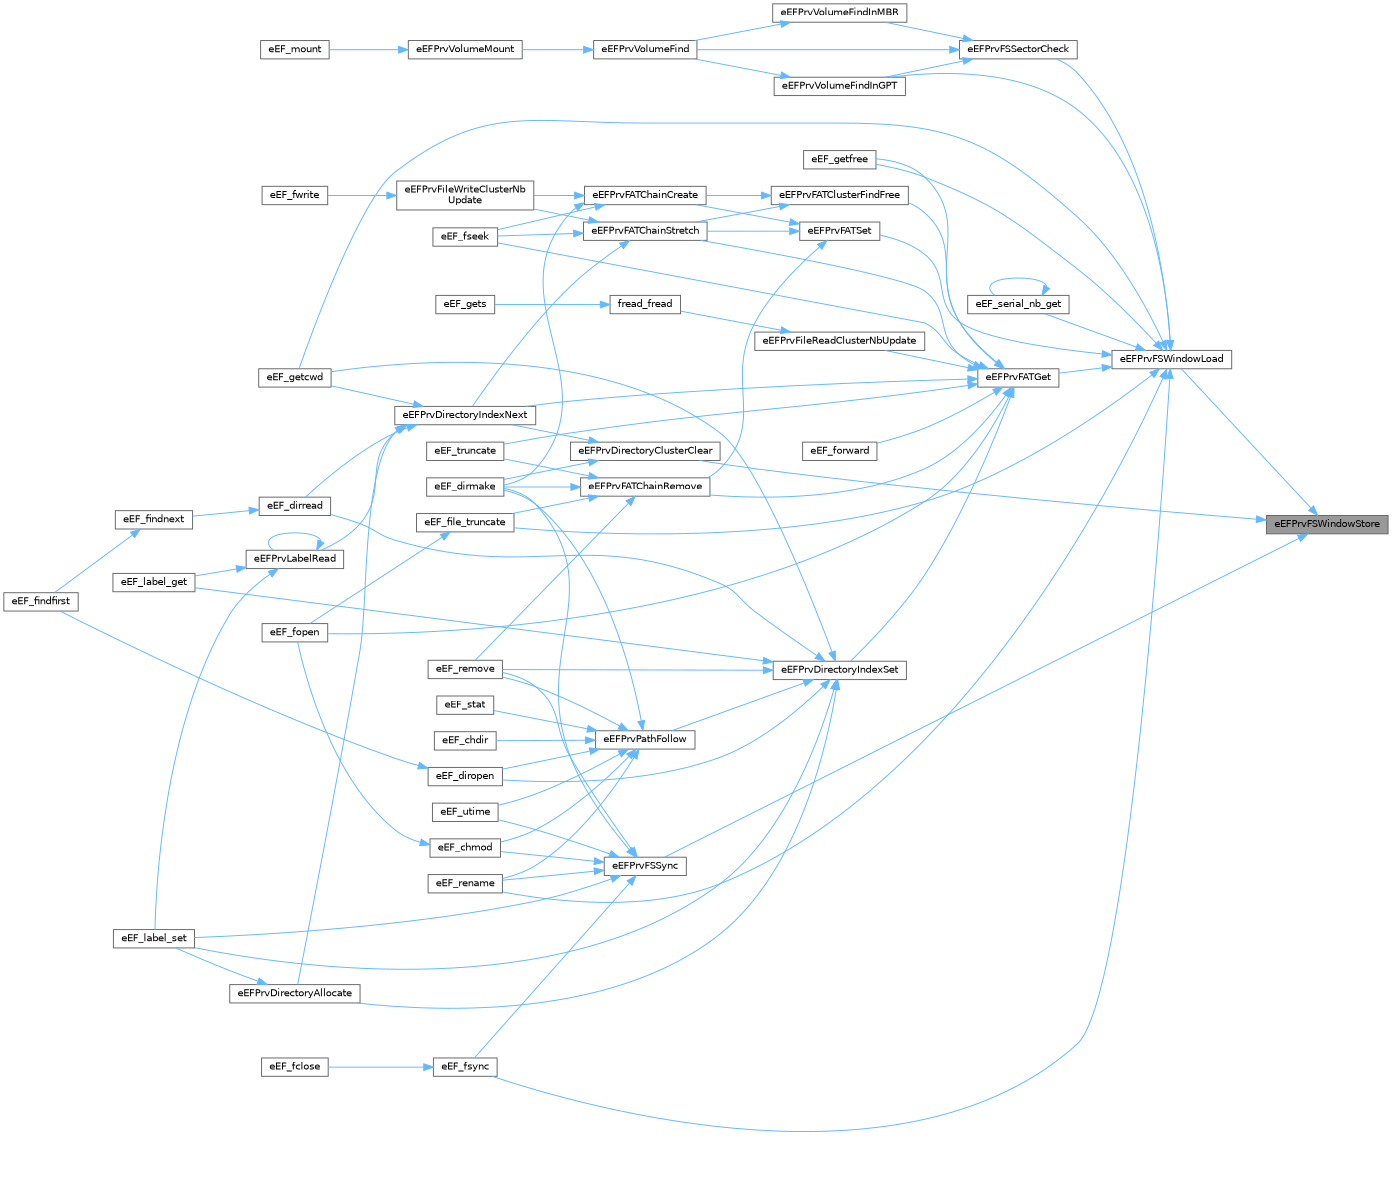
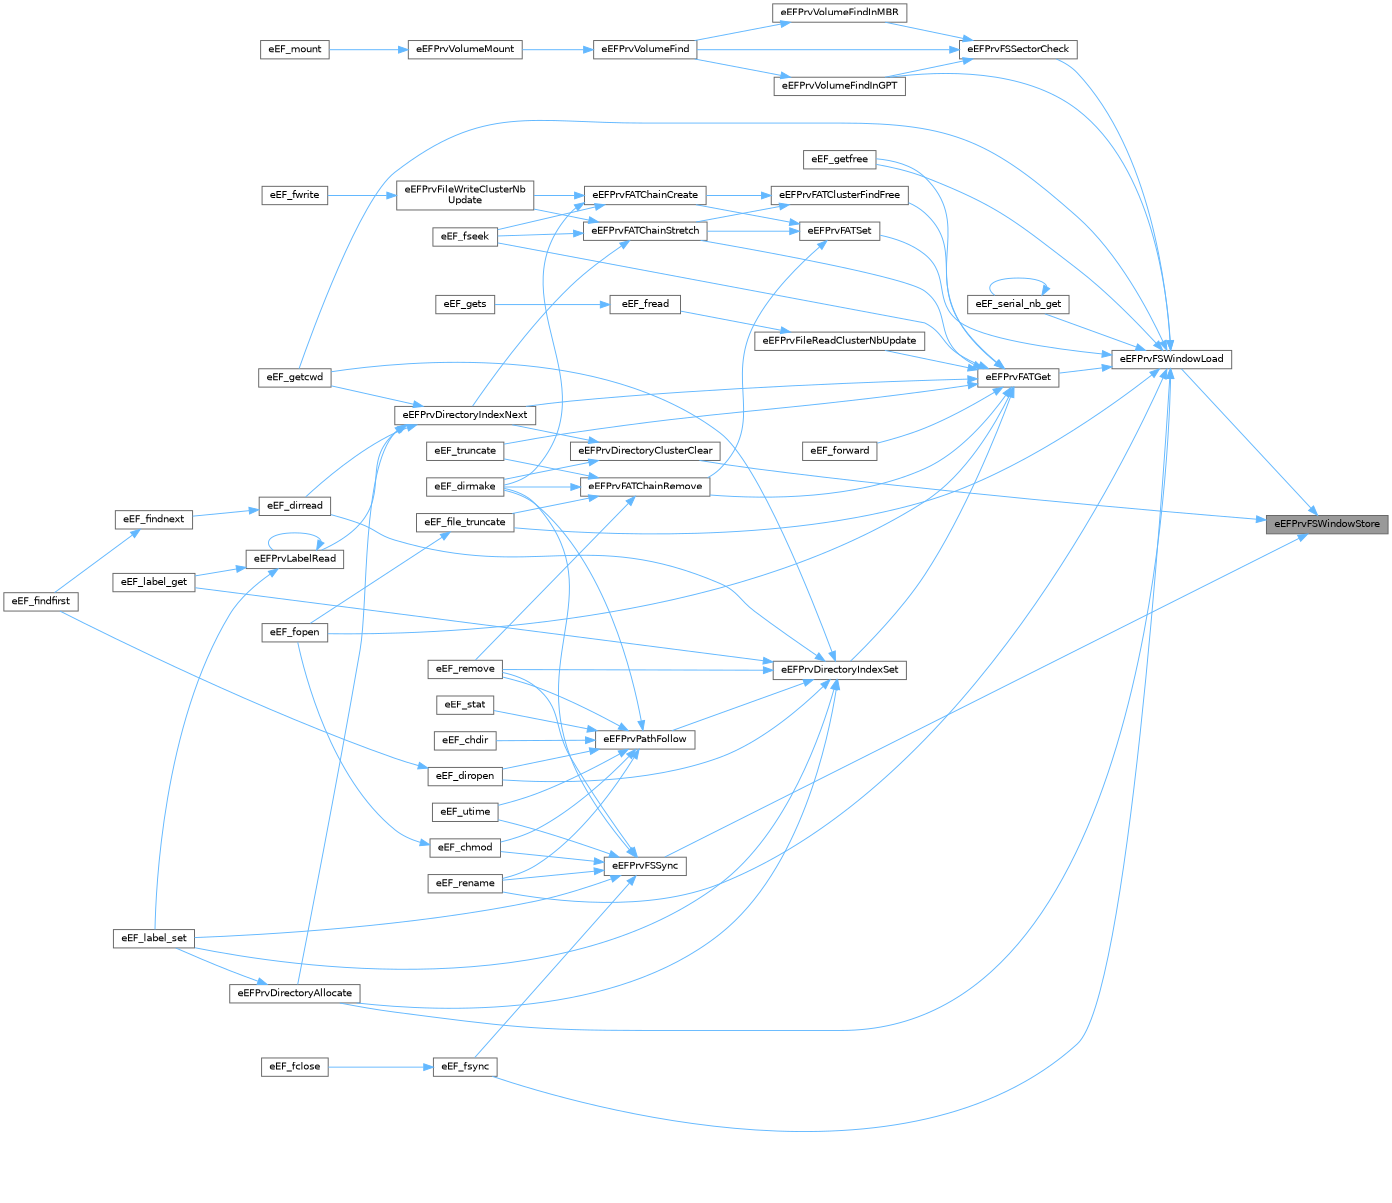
(645, 305) -> (645, 305)
none -> (975, 979)
